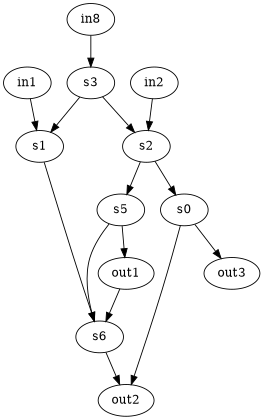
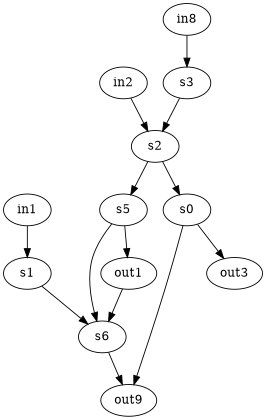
(68, 111) -> none
(126, 400) -> (129, 400)
